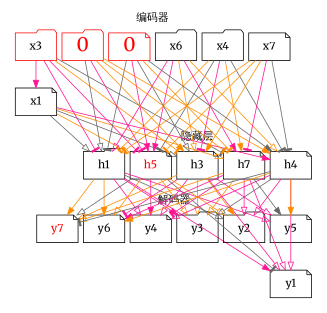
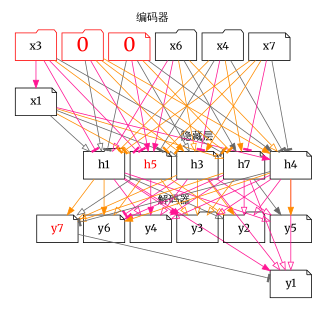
(196, 82) -> (196, 82)
(199, 196) -> (199, 196)
(239, 200) -> (239, 200)
(219, 223) -> (172, 256)
